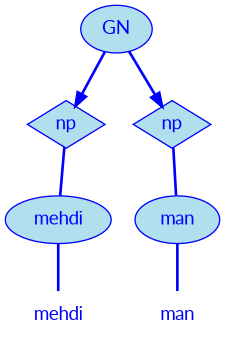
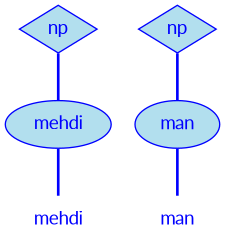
(116, 29) -> none
